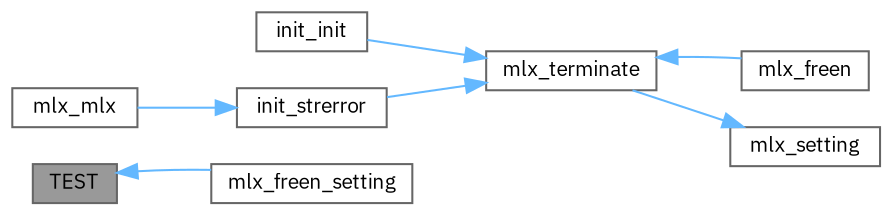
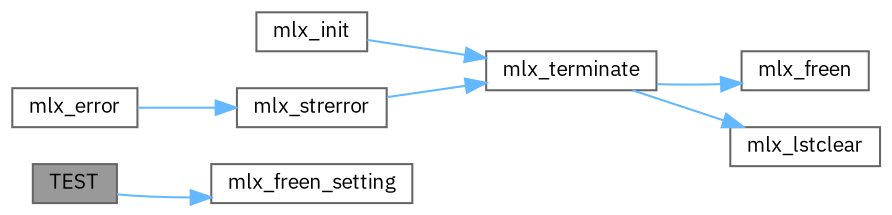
(312, 32) -> (312, 32)
(710, 57) -> (689, 85)
(75, 108) -> (75, 108)
(312, 108) -> (312, 108)
(805, 147) -> (805, 147)
(175, 170) -> (153, 197)
